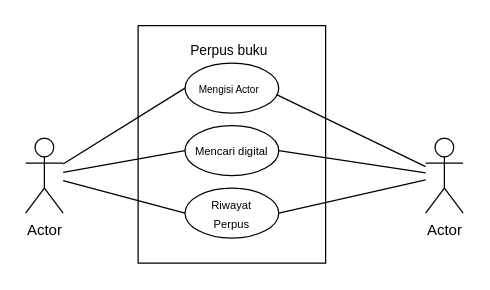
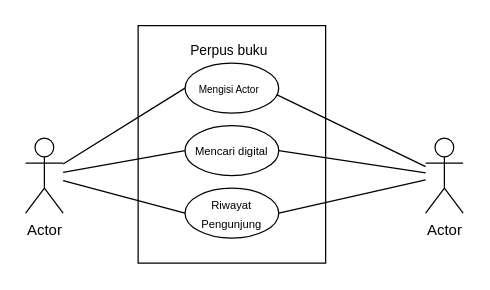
(232, 213) -> (232, 213)
